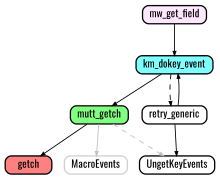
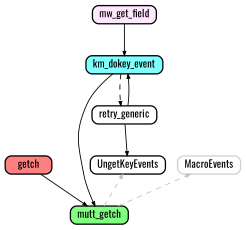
(98, 138) -> (152, 191)
(66, 139) -> (62, 189)
